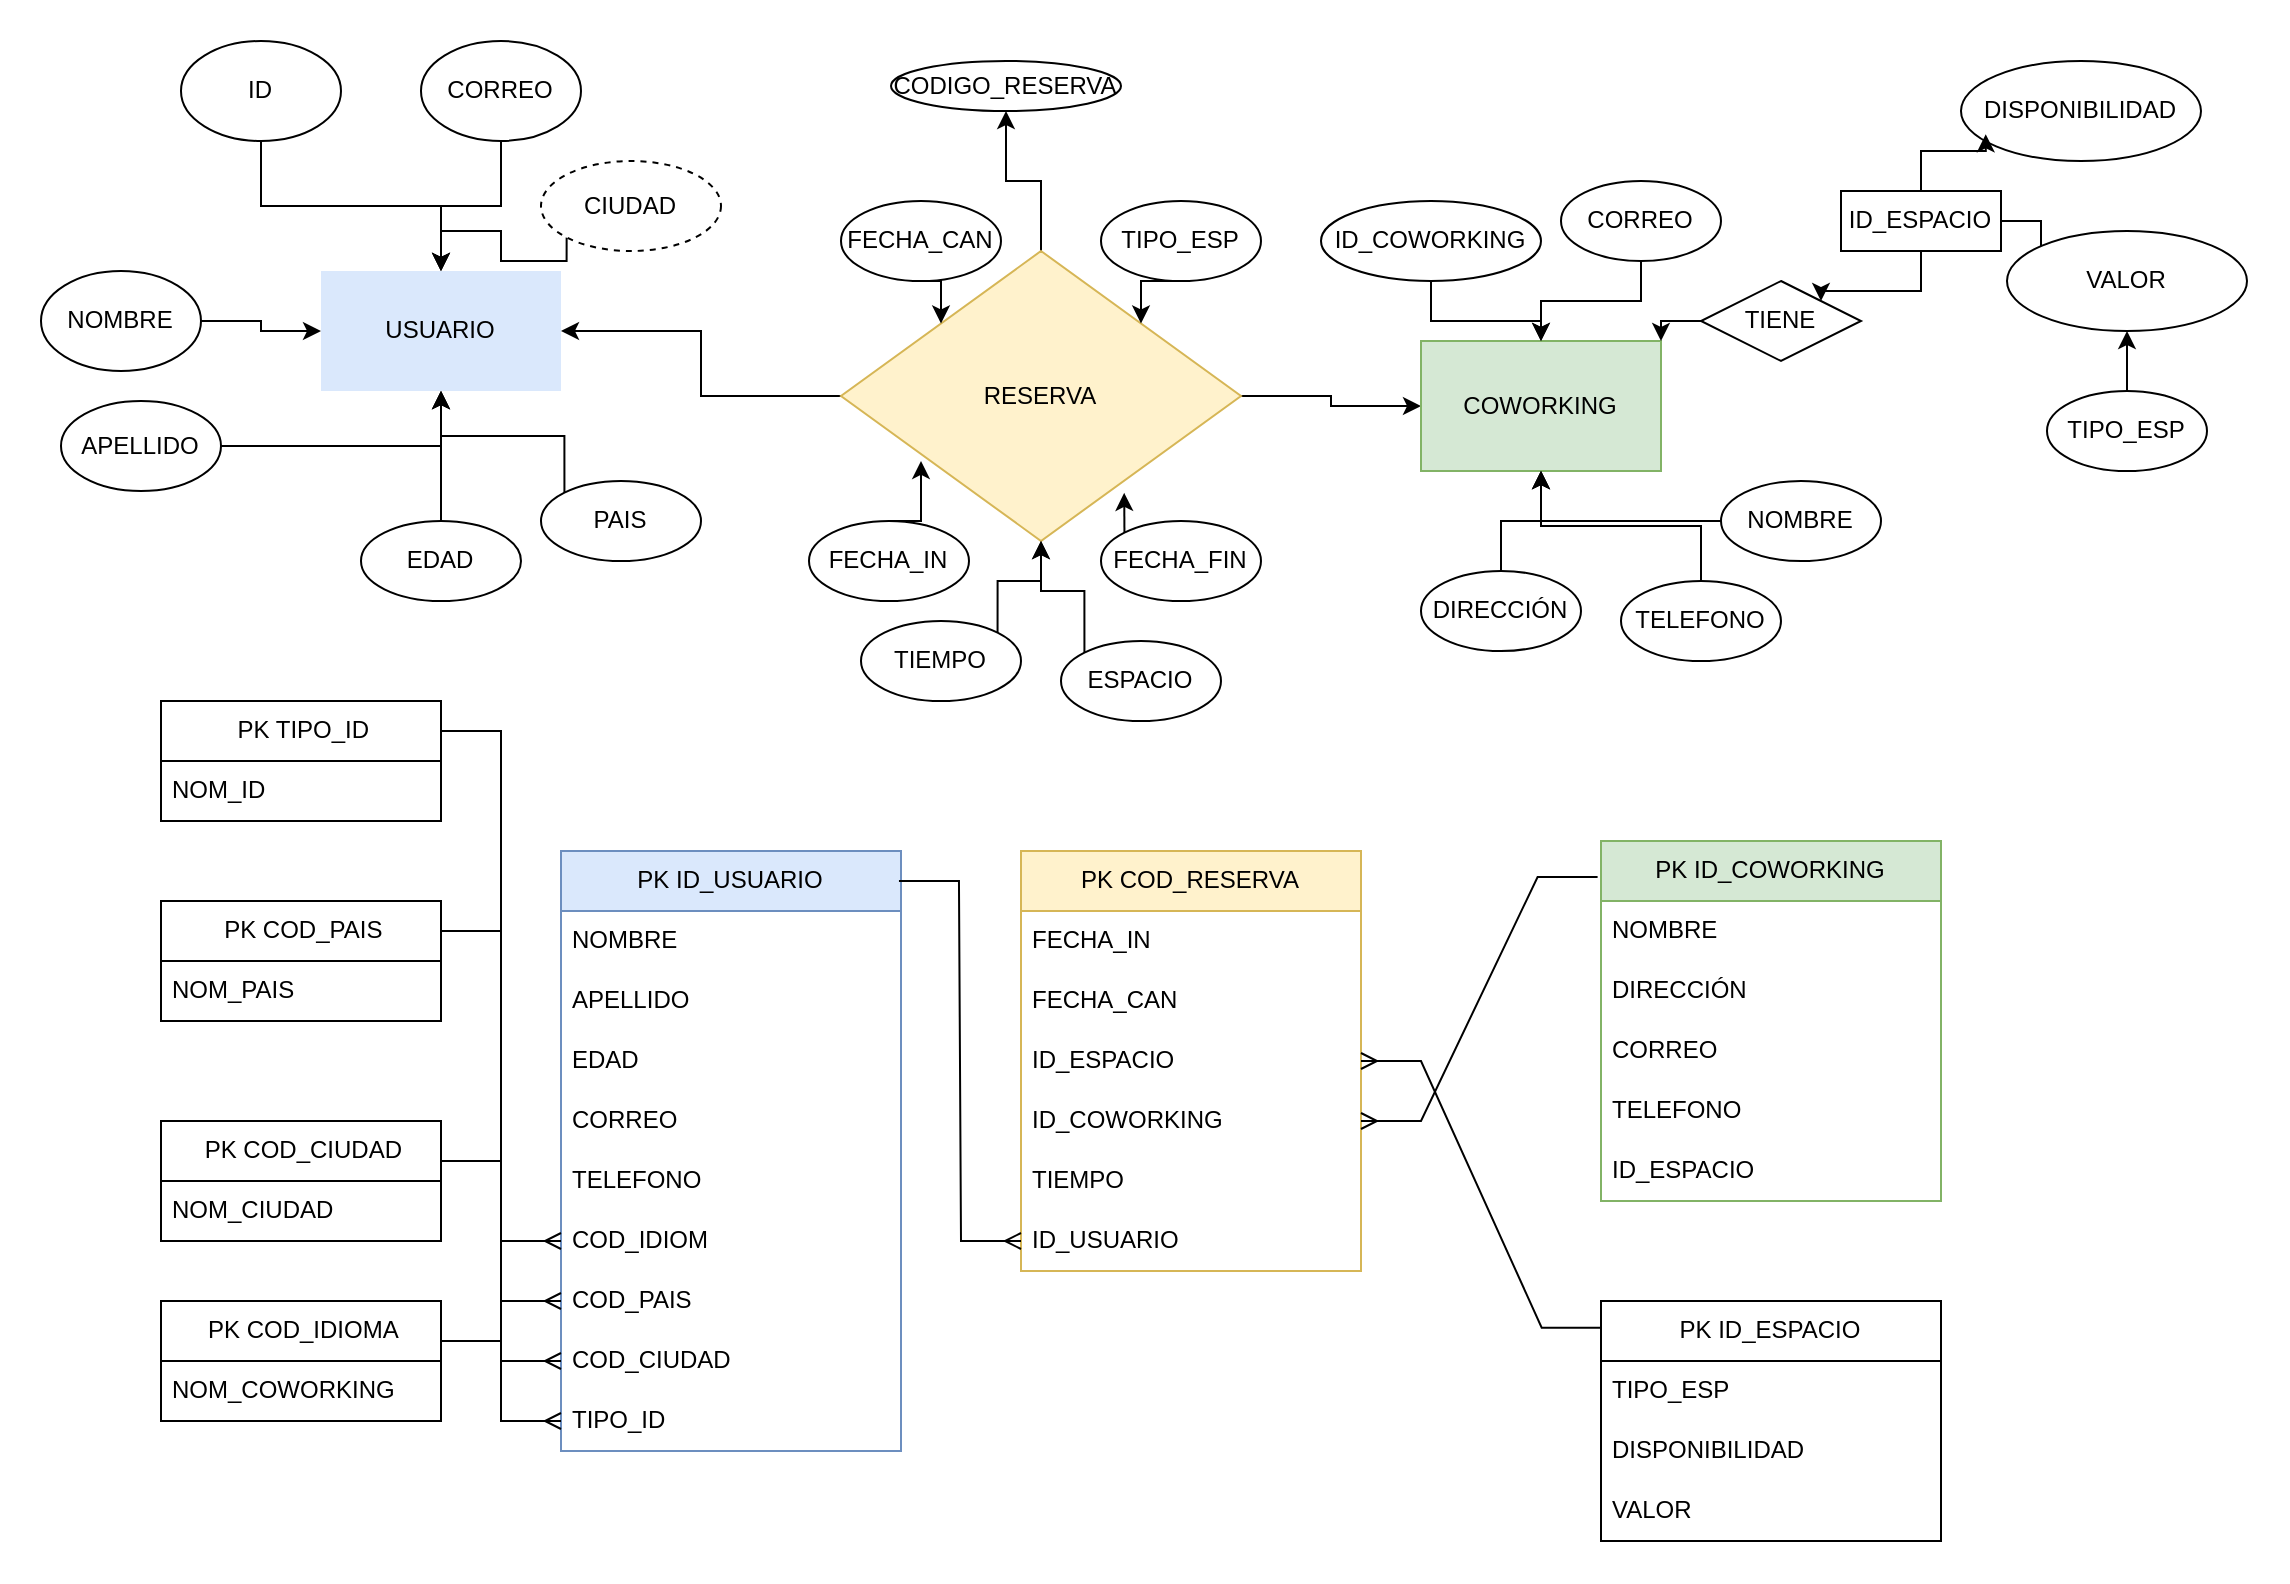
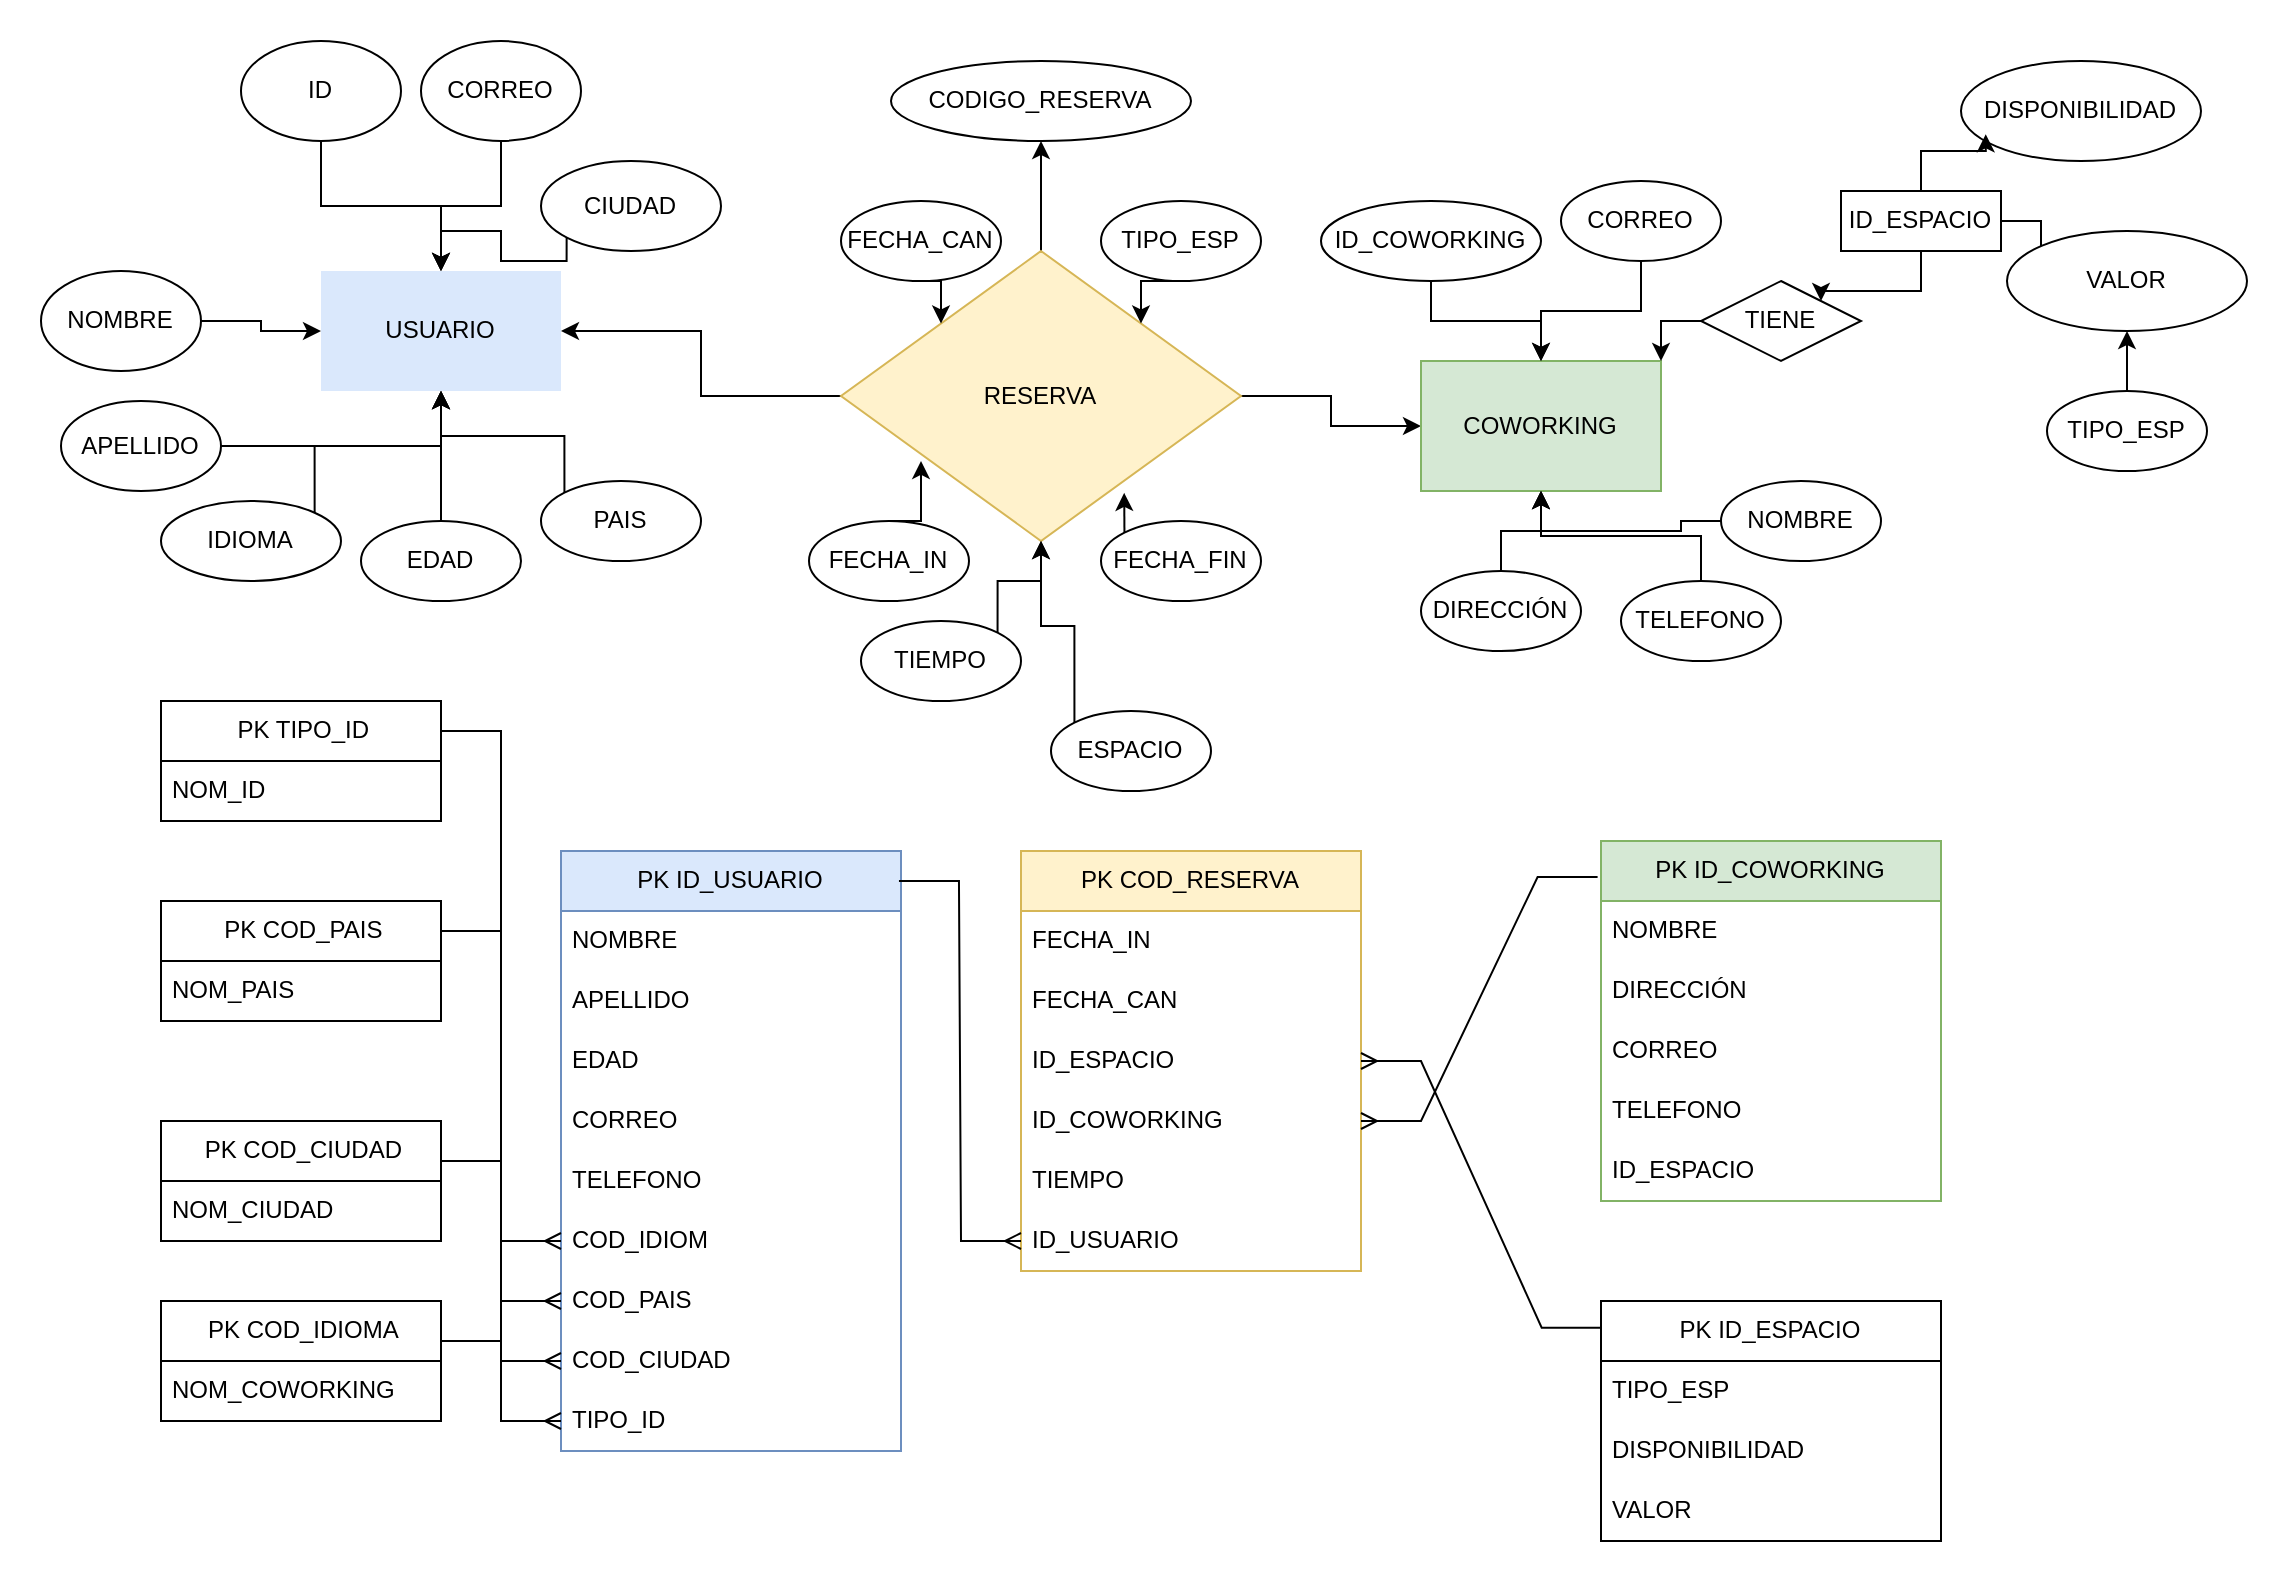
(1006, 86) -> (1041, 101)
(261, 91) -> (321, 91)
(631, 206) -> (631, 206)
(1541, 406) -> (1541, 426)
none -> (315, 481)
none -> (251, 541)
(1141, 681) -> (1131, 751)
